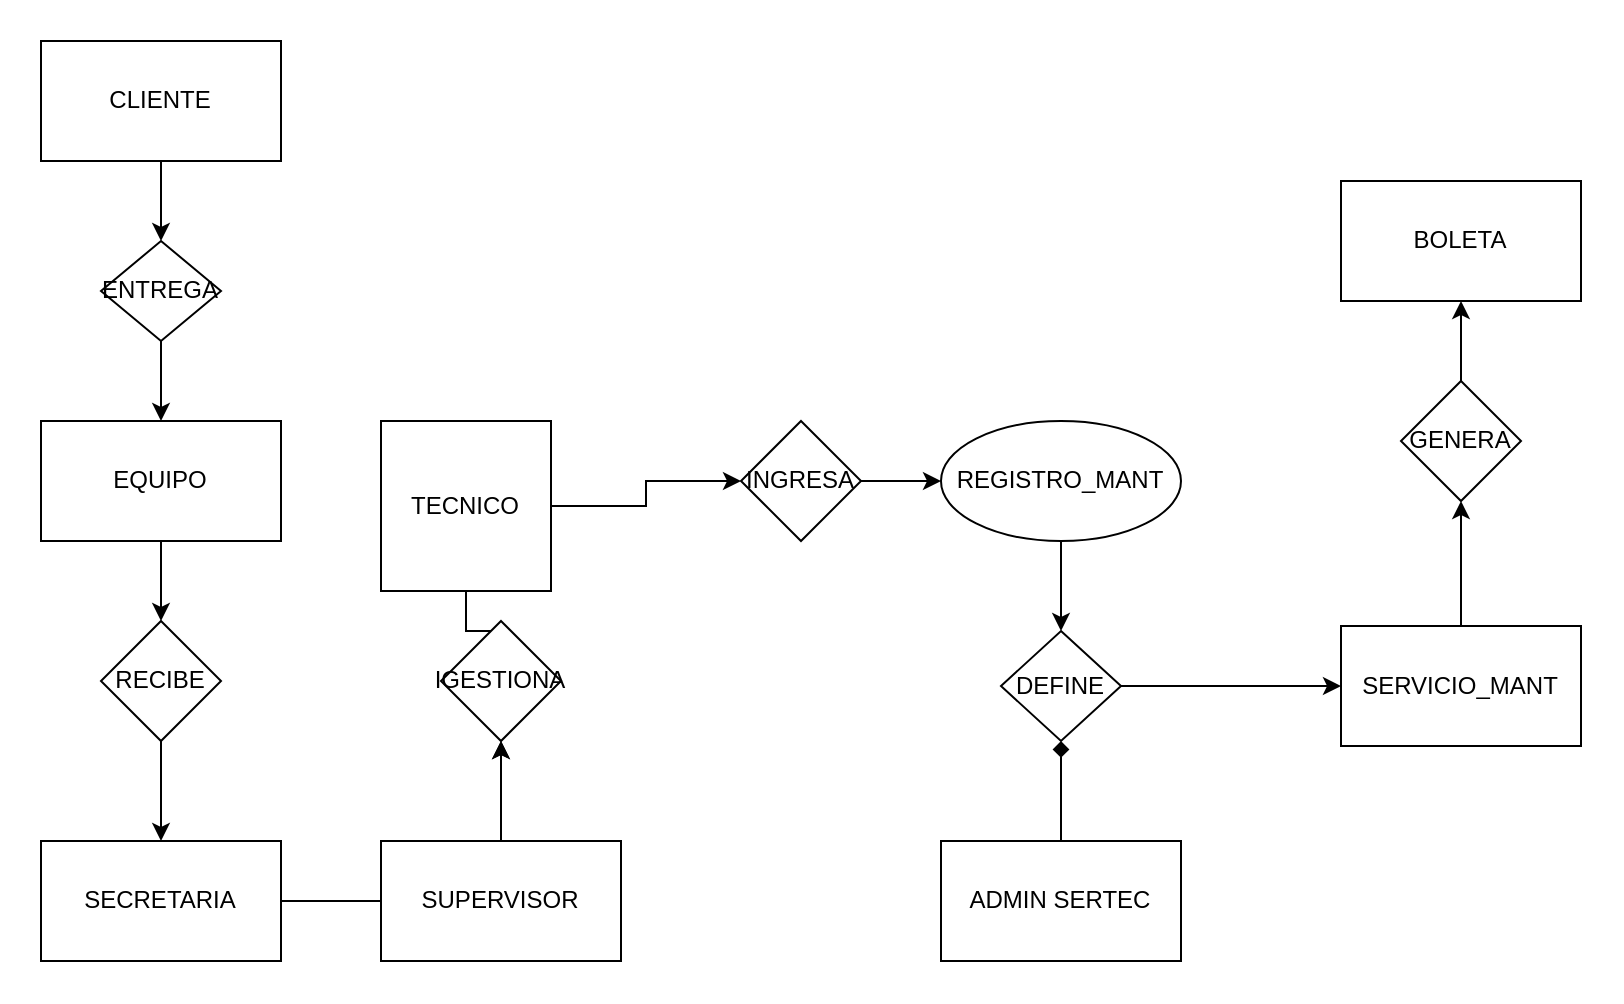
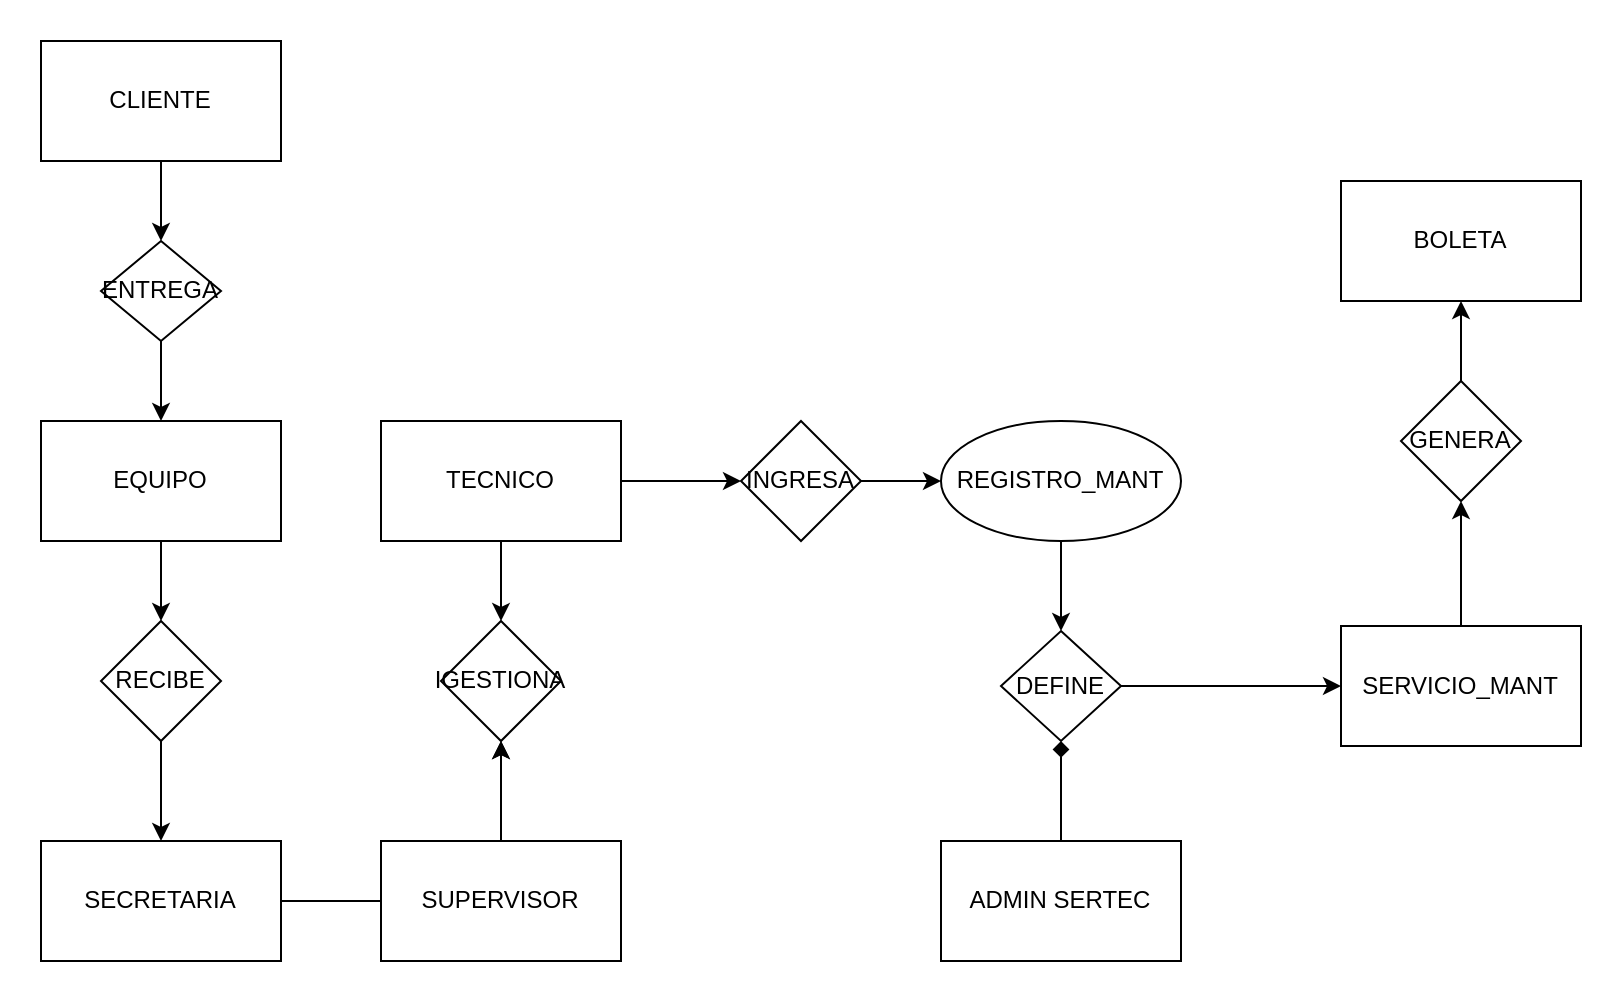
(466, 506) -> (501, 481)
